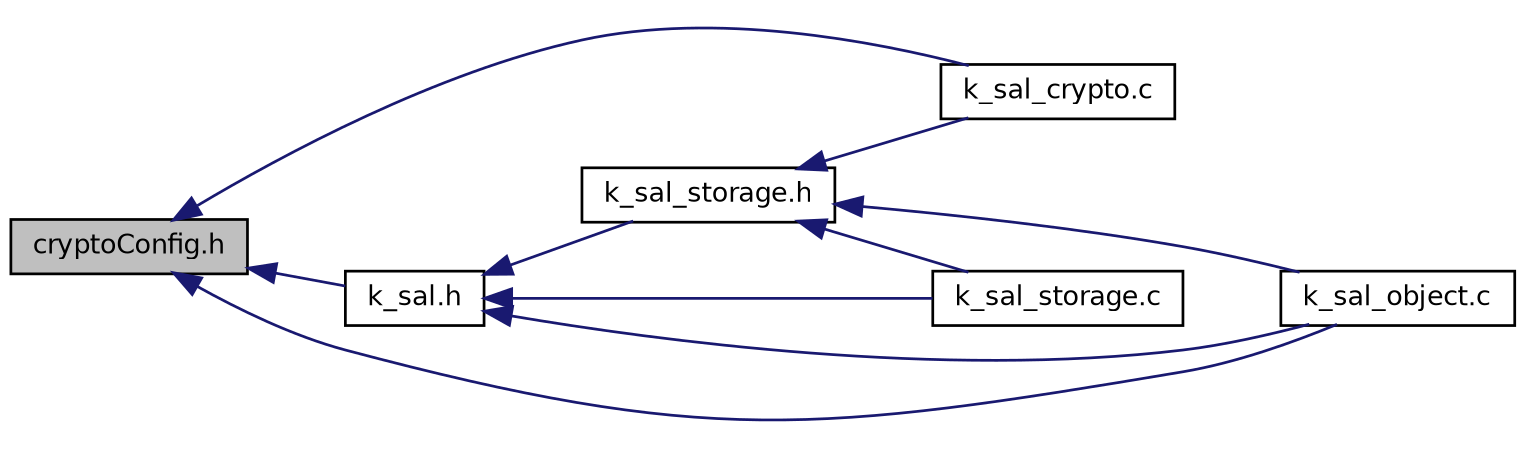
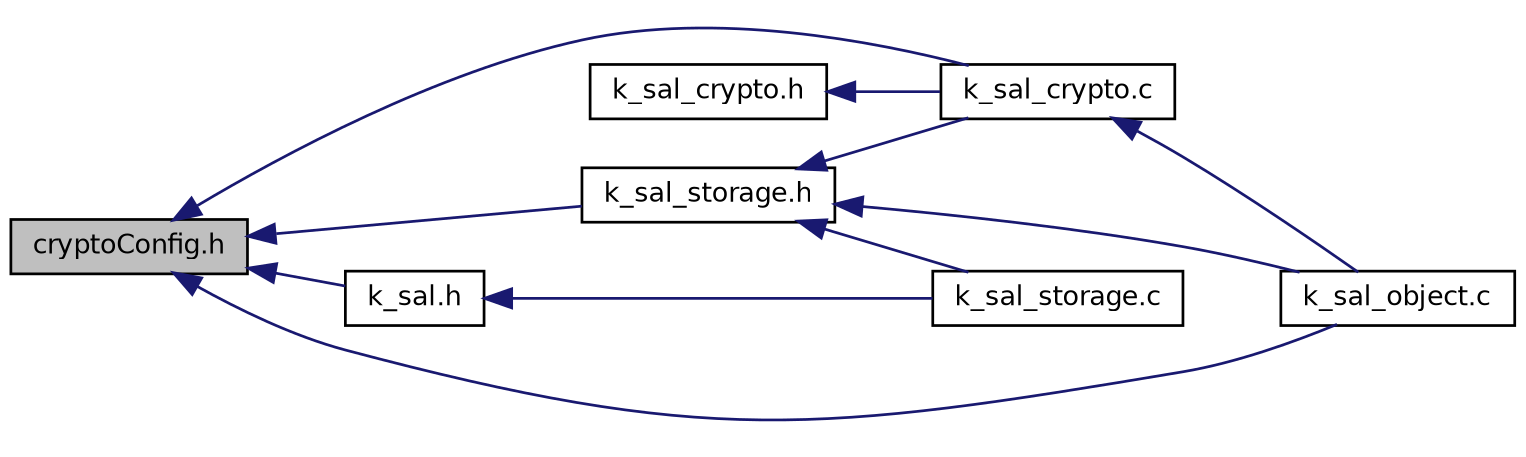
none -> (708, 92)
(572, 243) -> (429, 220)
(911, 359) -> (1250, 199)
